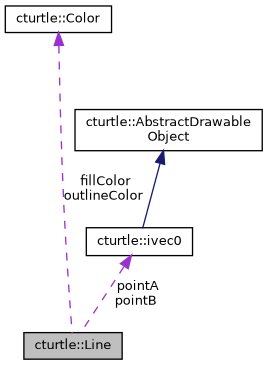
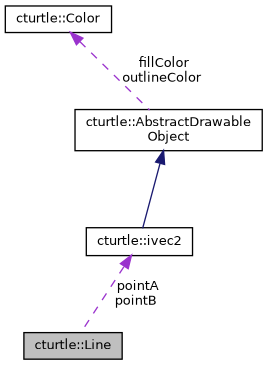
(63, 190) -> (115, 76)
(139, 242) -> (139, 242)
